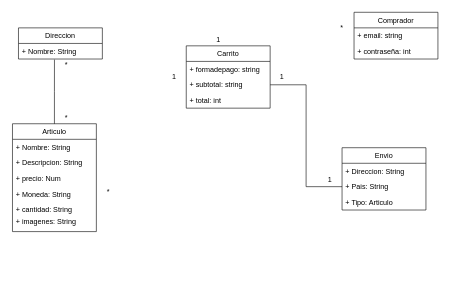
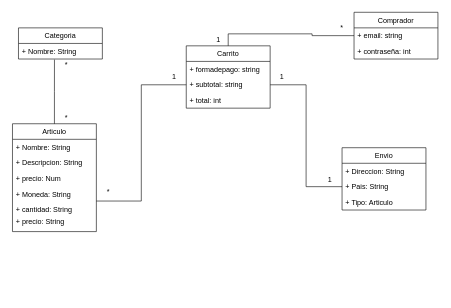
none -> (287, 34)
(60, 36) -> (60, 36)
none -> (141, 143)
(47, 222) -> (43, 222)
